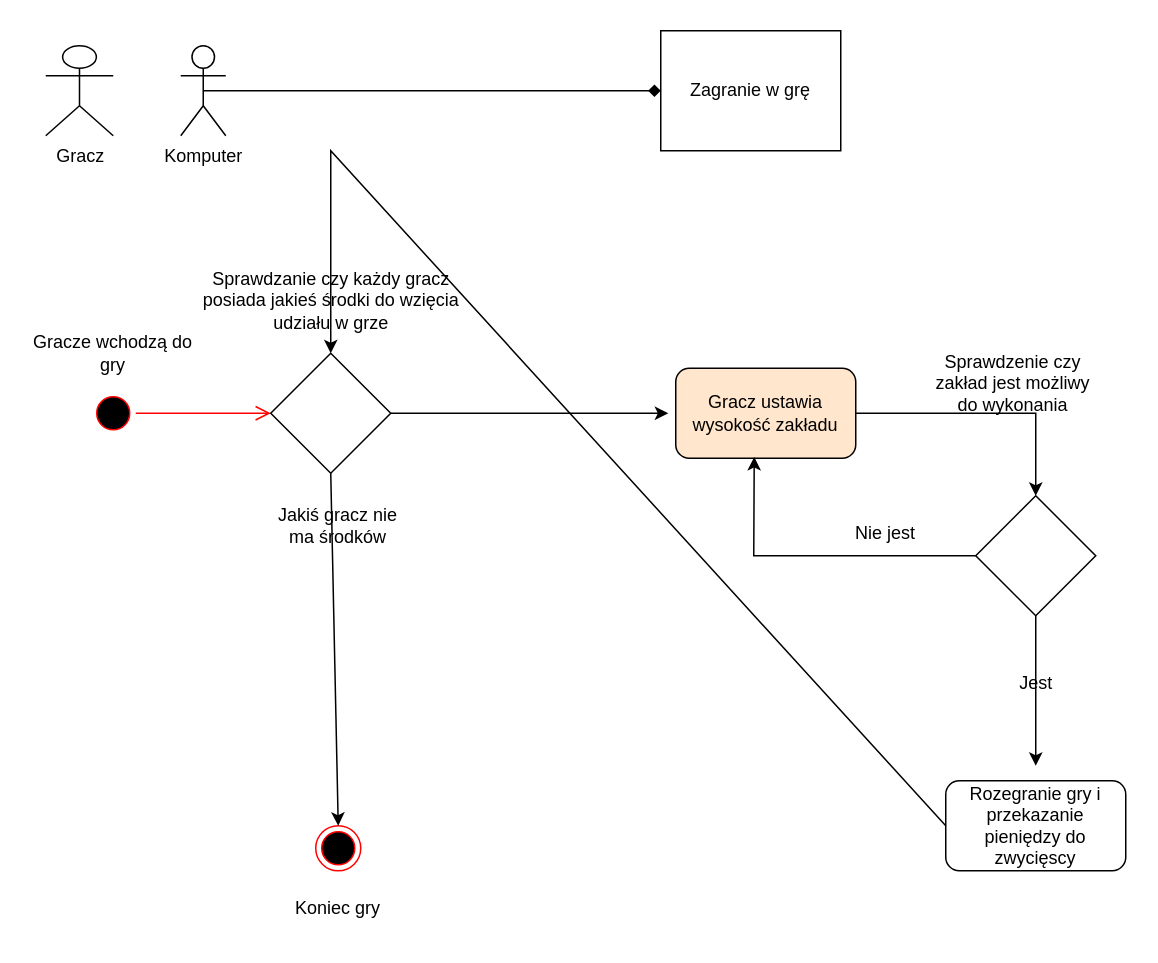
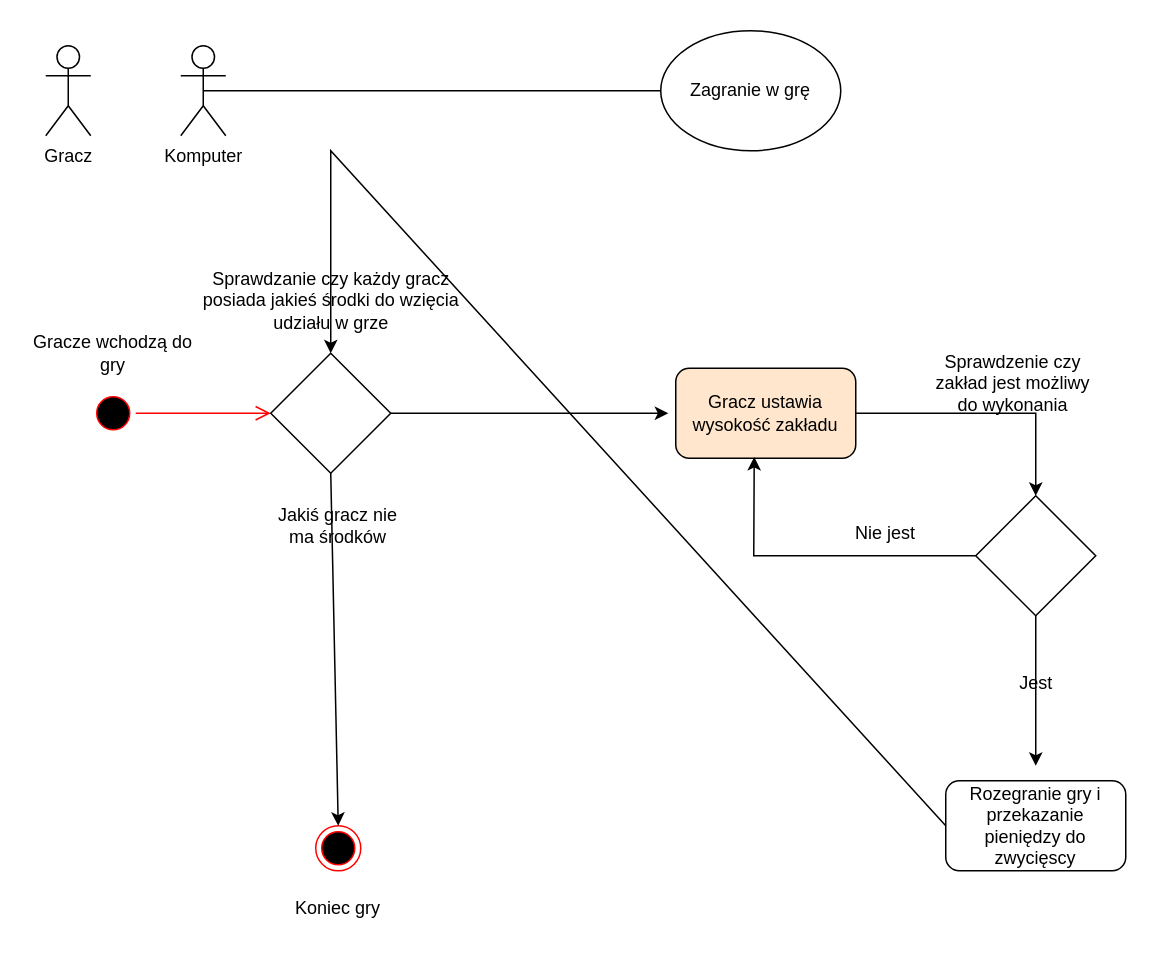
(80, 91) -> (68, 91)
(648, 91) -> (653, 91)
(751, 91) -> (751, 91)
